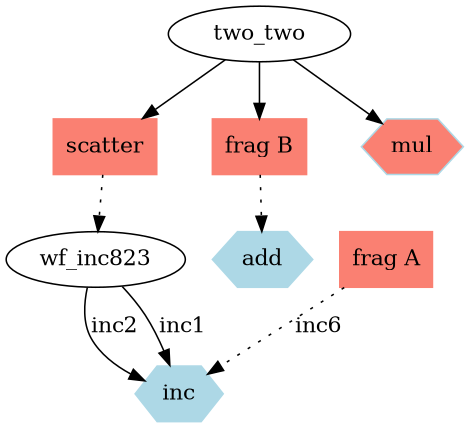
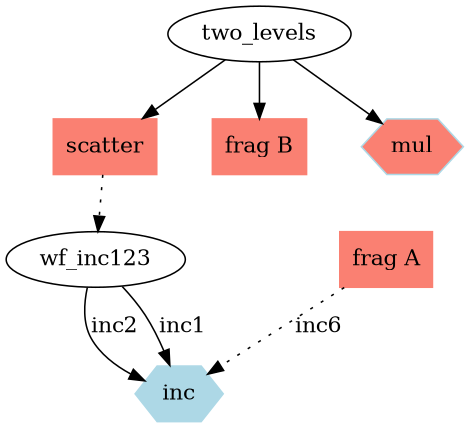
(259, 34) -> (259, 34)
(96, 259) -> (96, 259)
(263, 259) -> none
